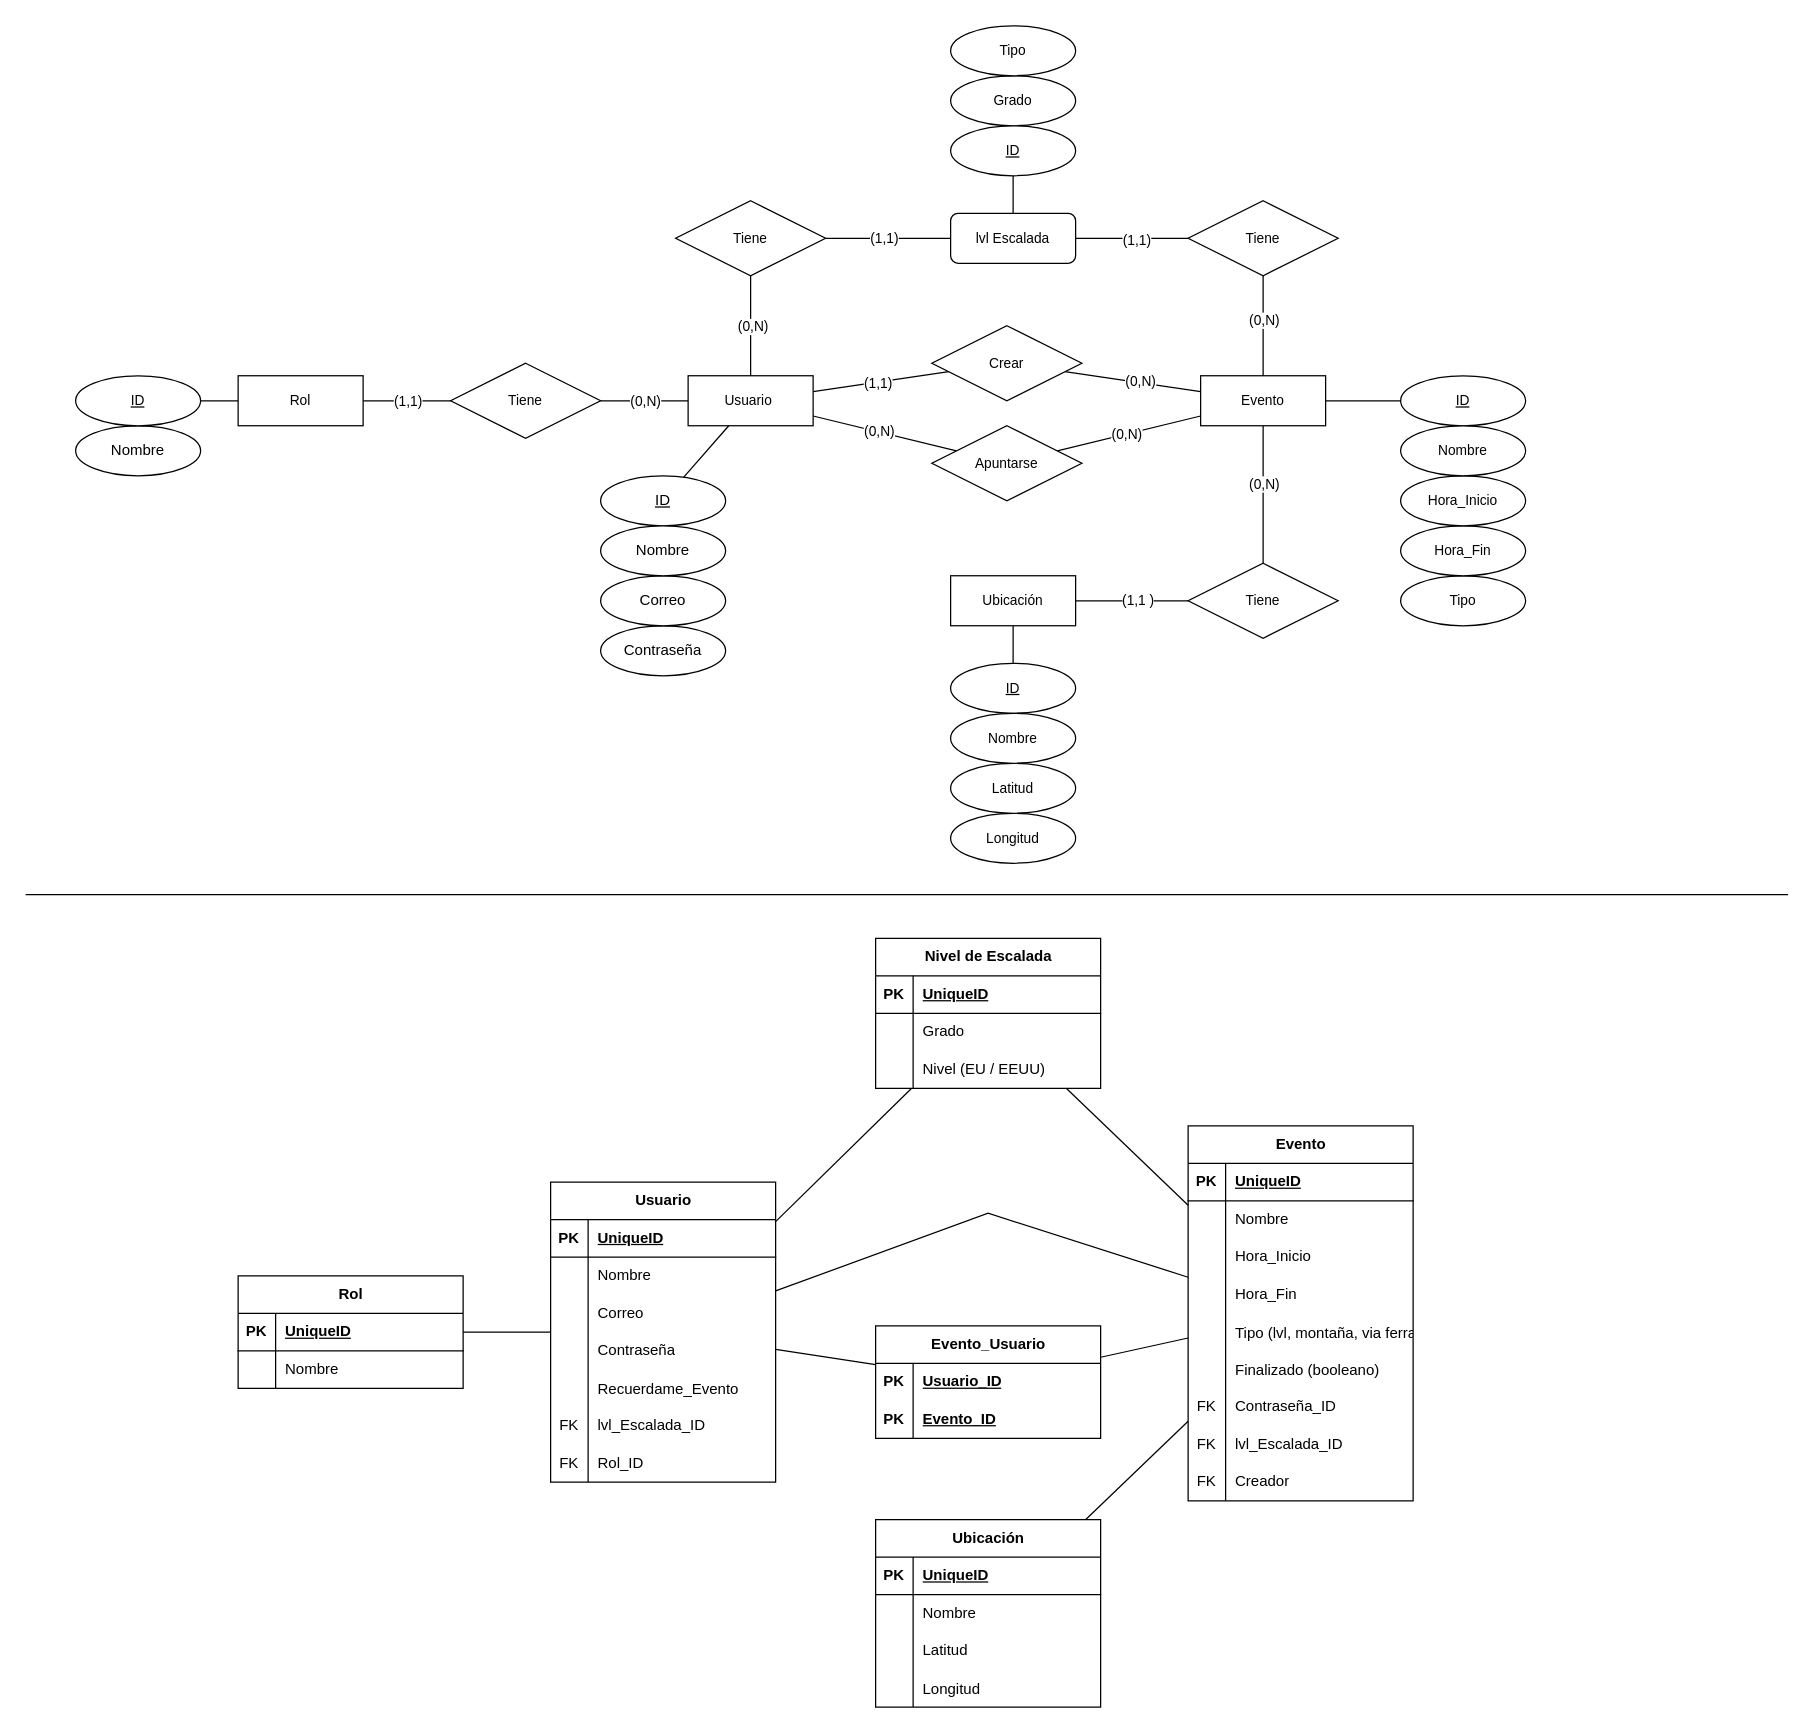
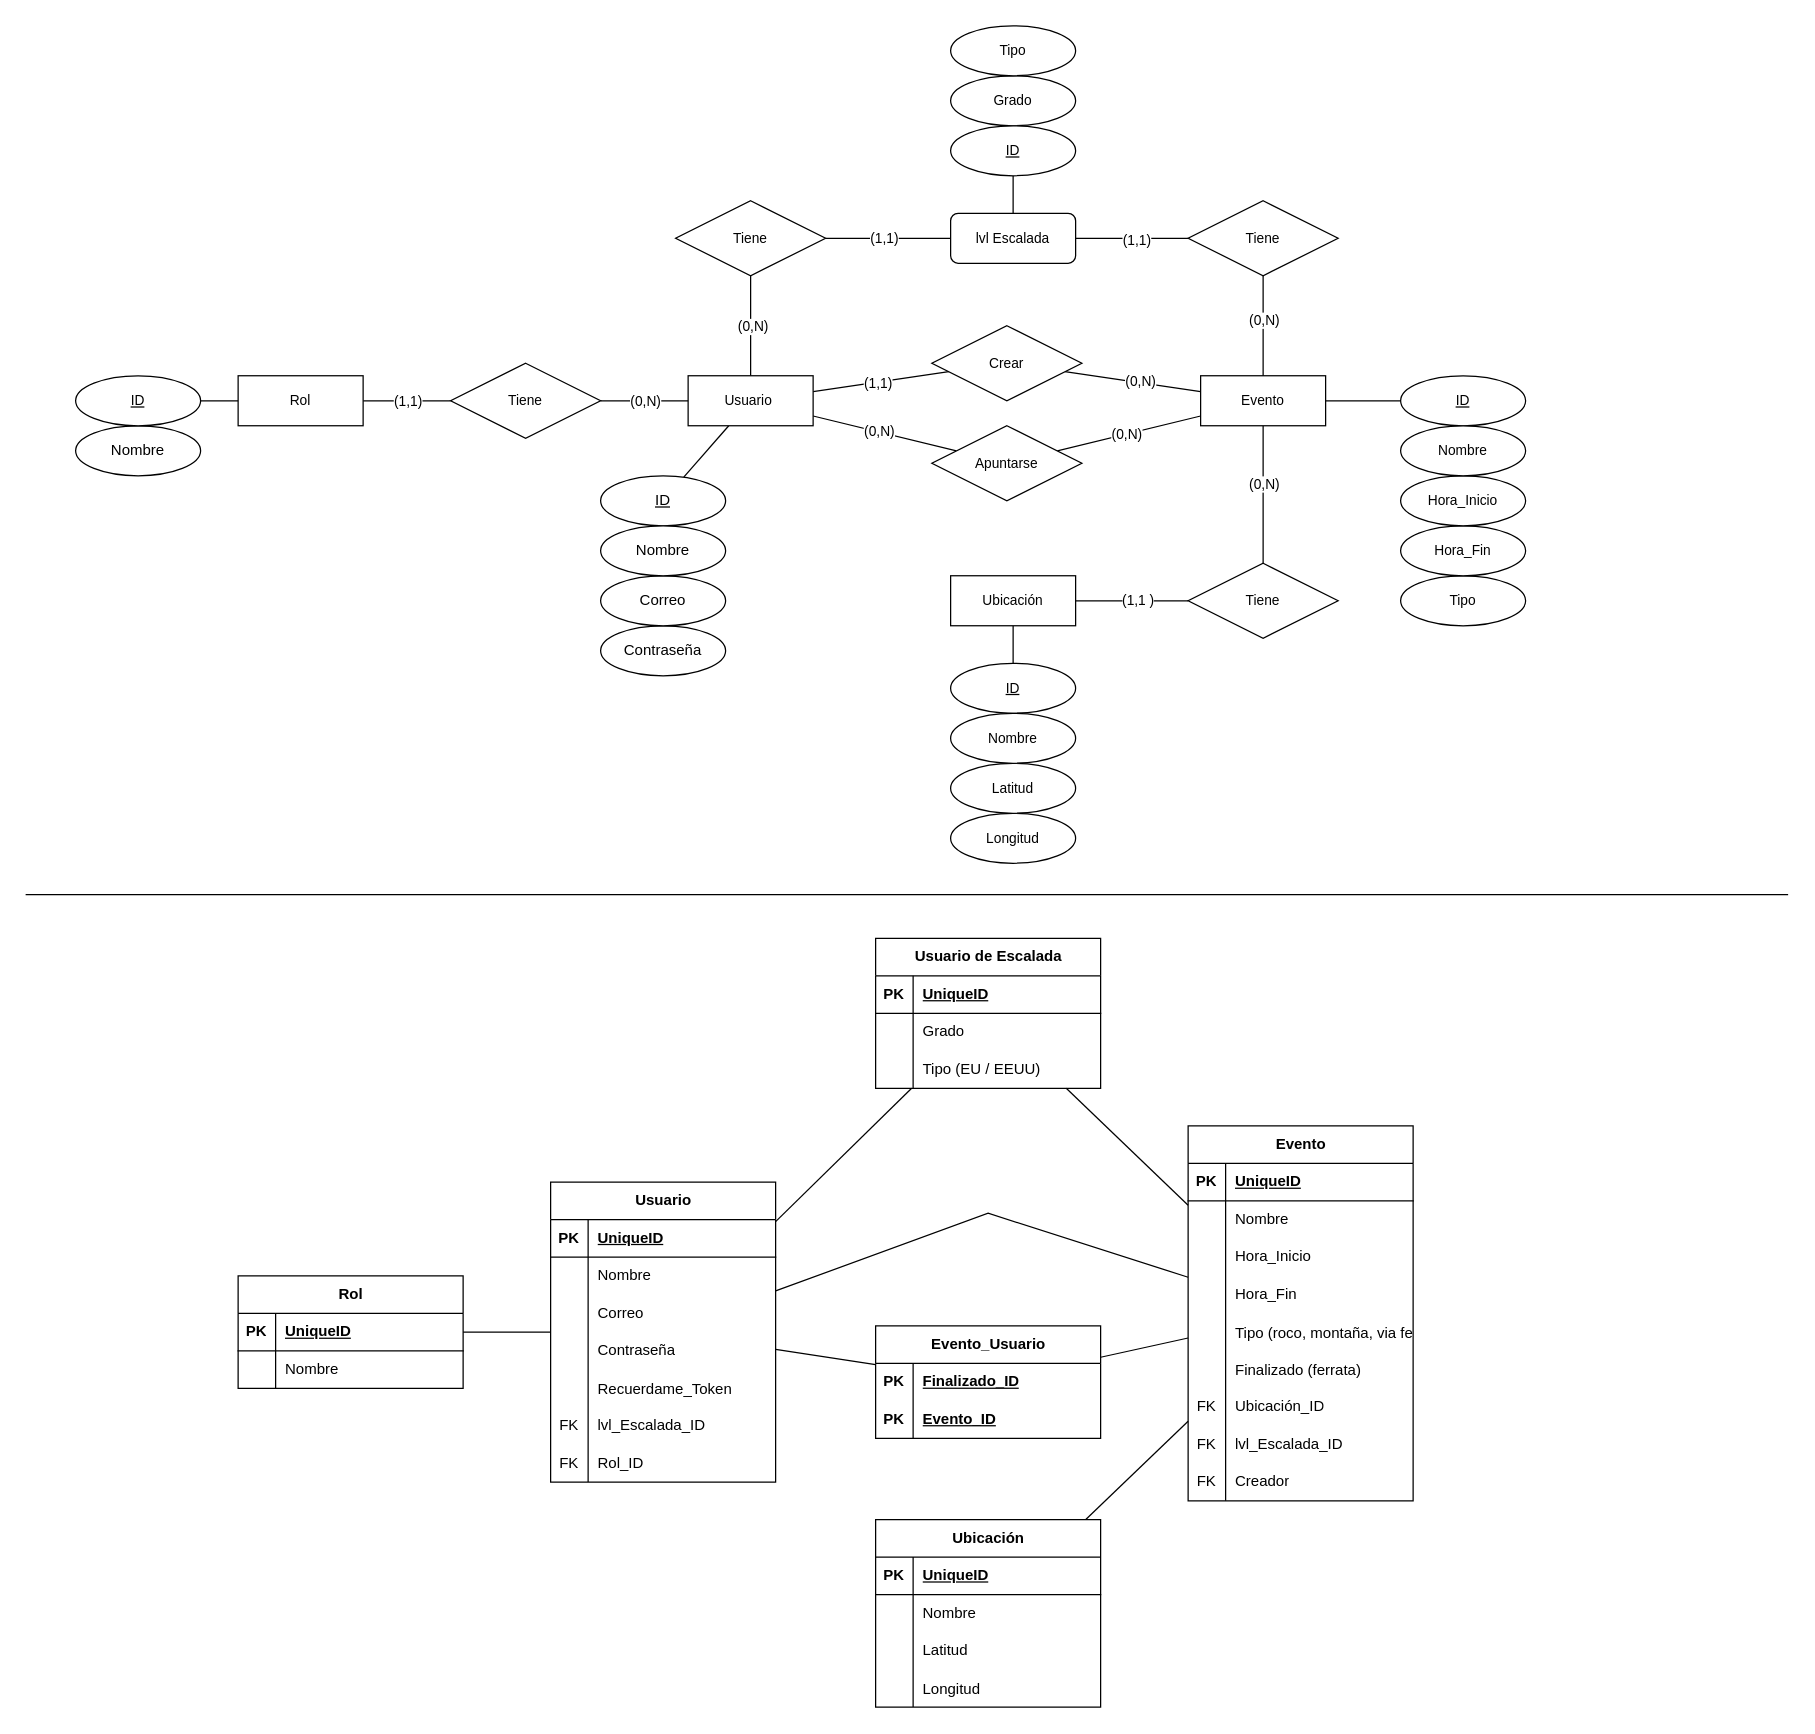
(989, 957) -> (989, 957)
(985, 1069) -> (983, 1069)
(1350, 1333) -> (1358, 1333)
(1313, 1370) -> (1311, 1370)
(963, 1382) -> (972, 1382)
(669, 1389) -> (665, 1389)
(1290, 1407) -> (1282, 1407)
